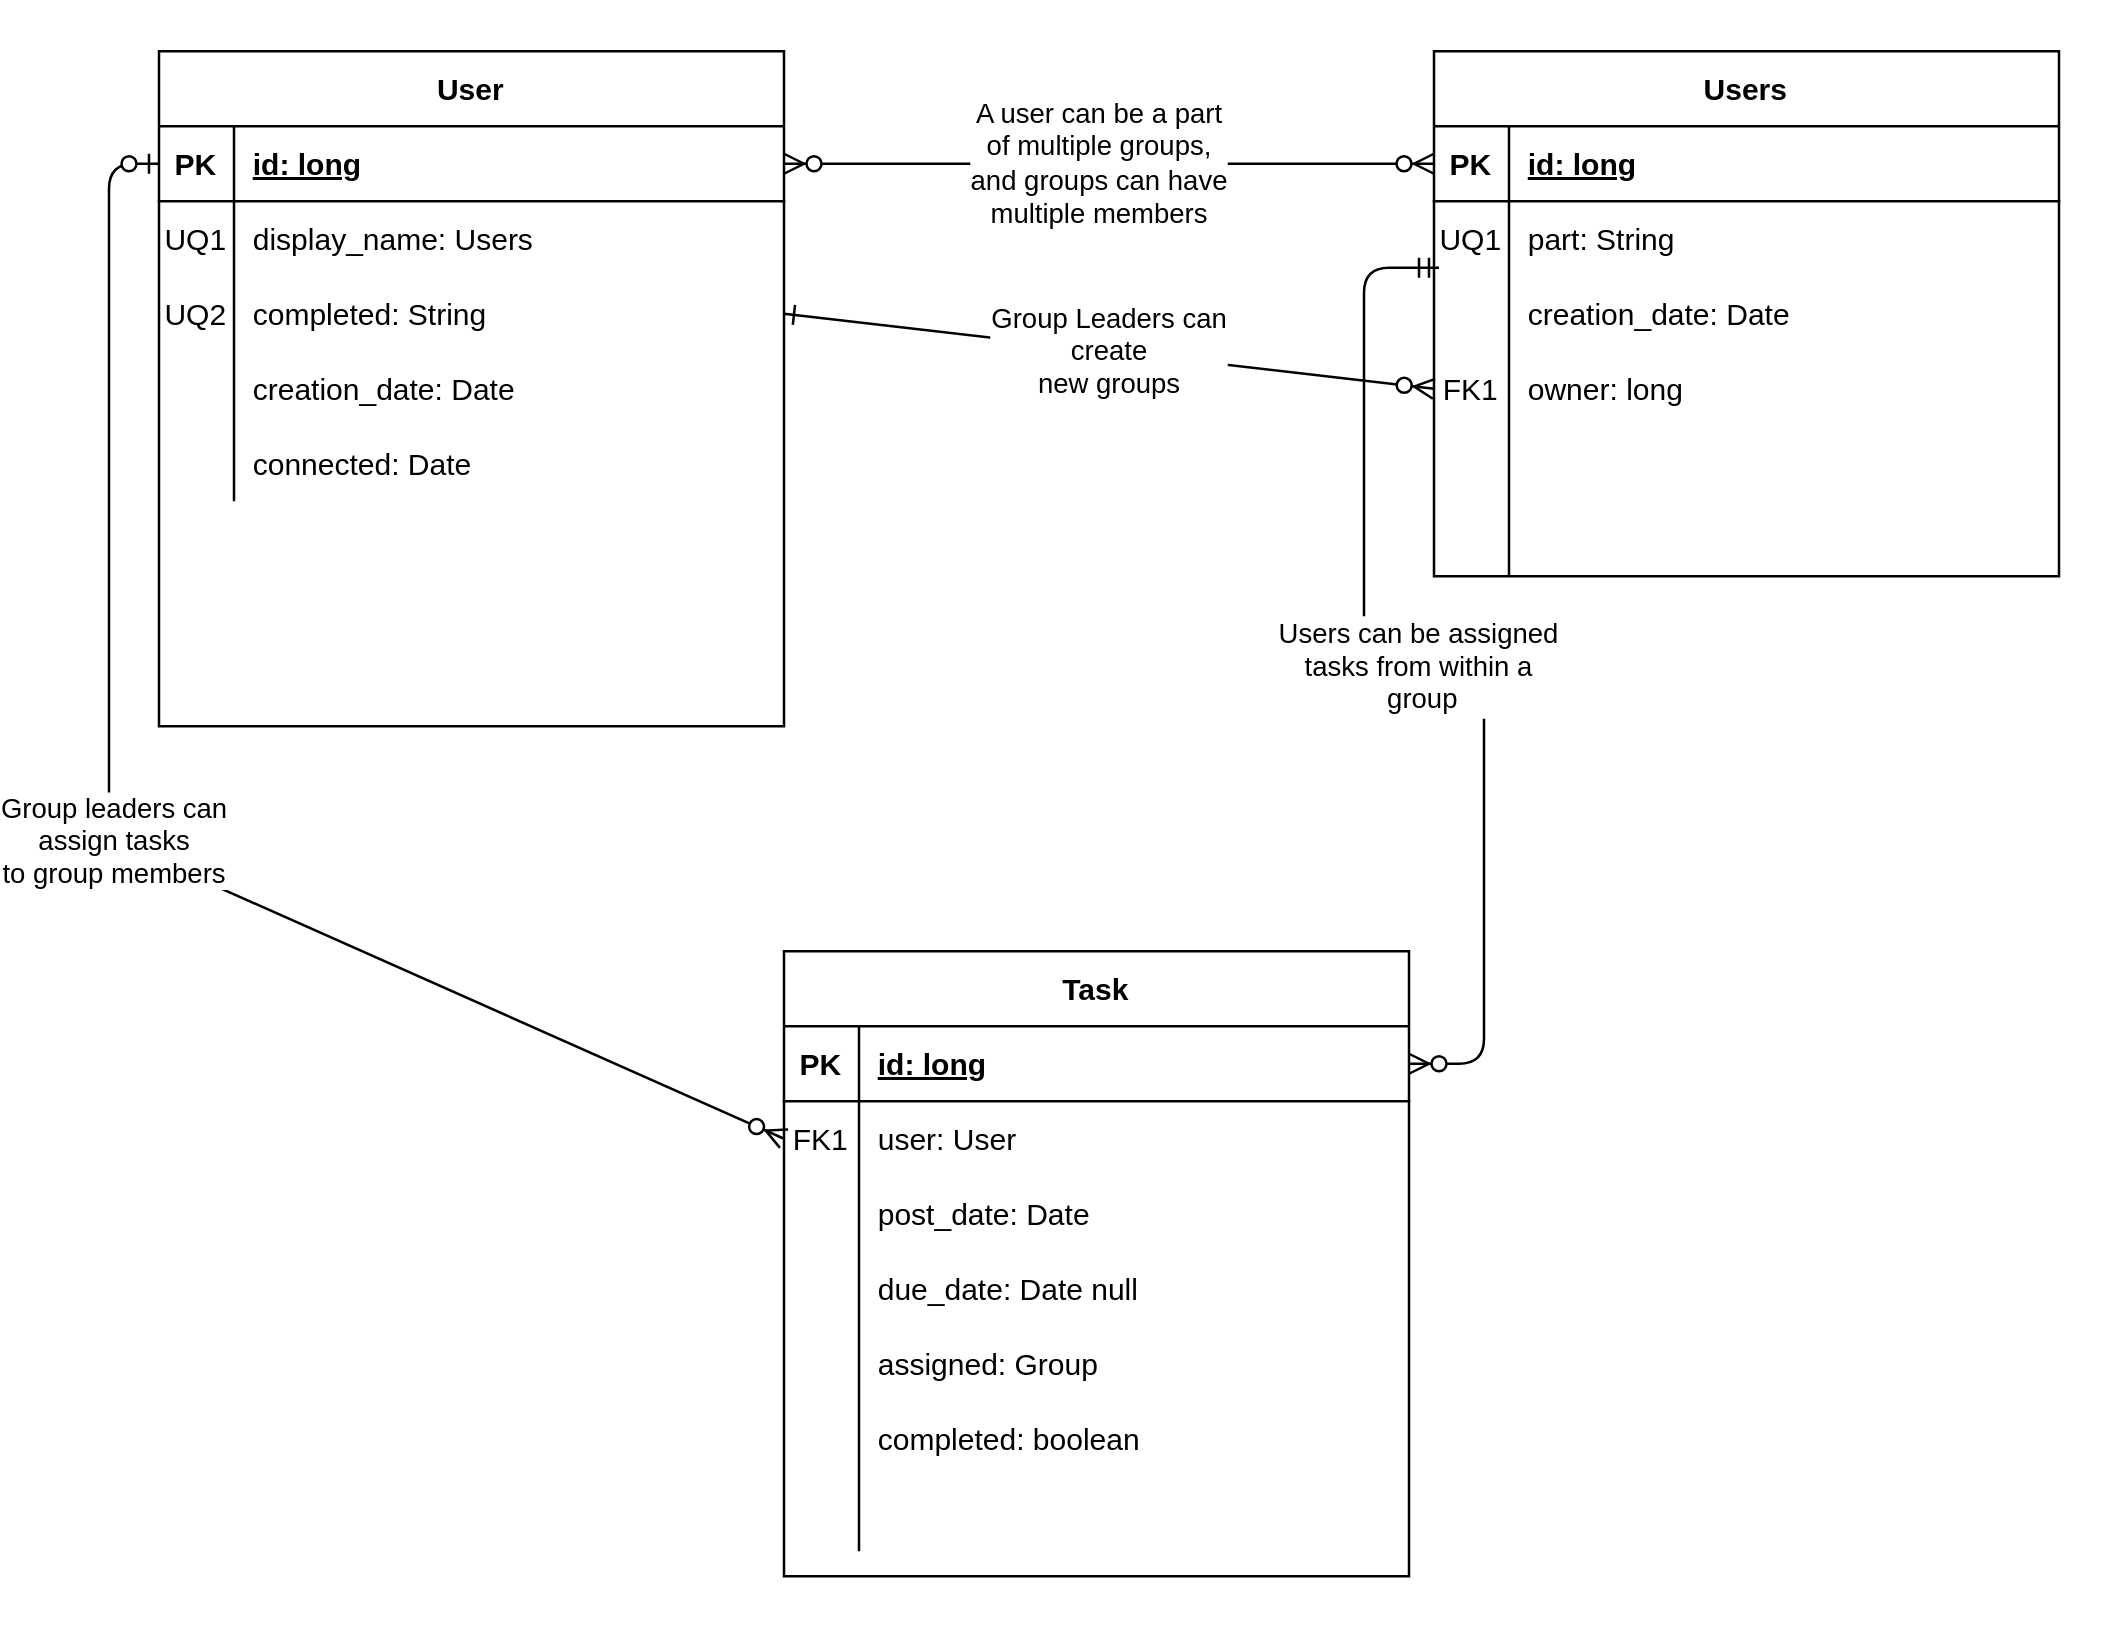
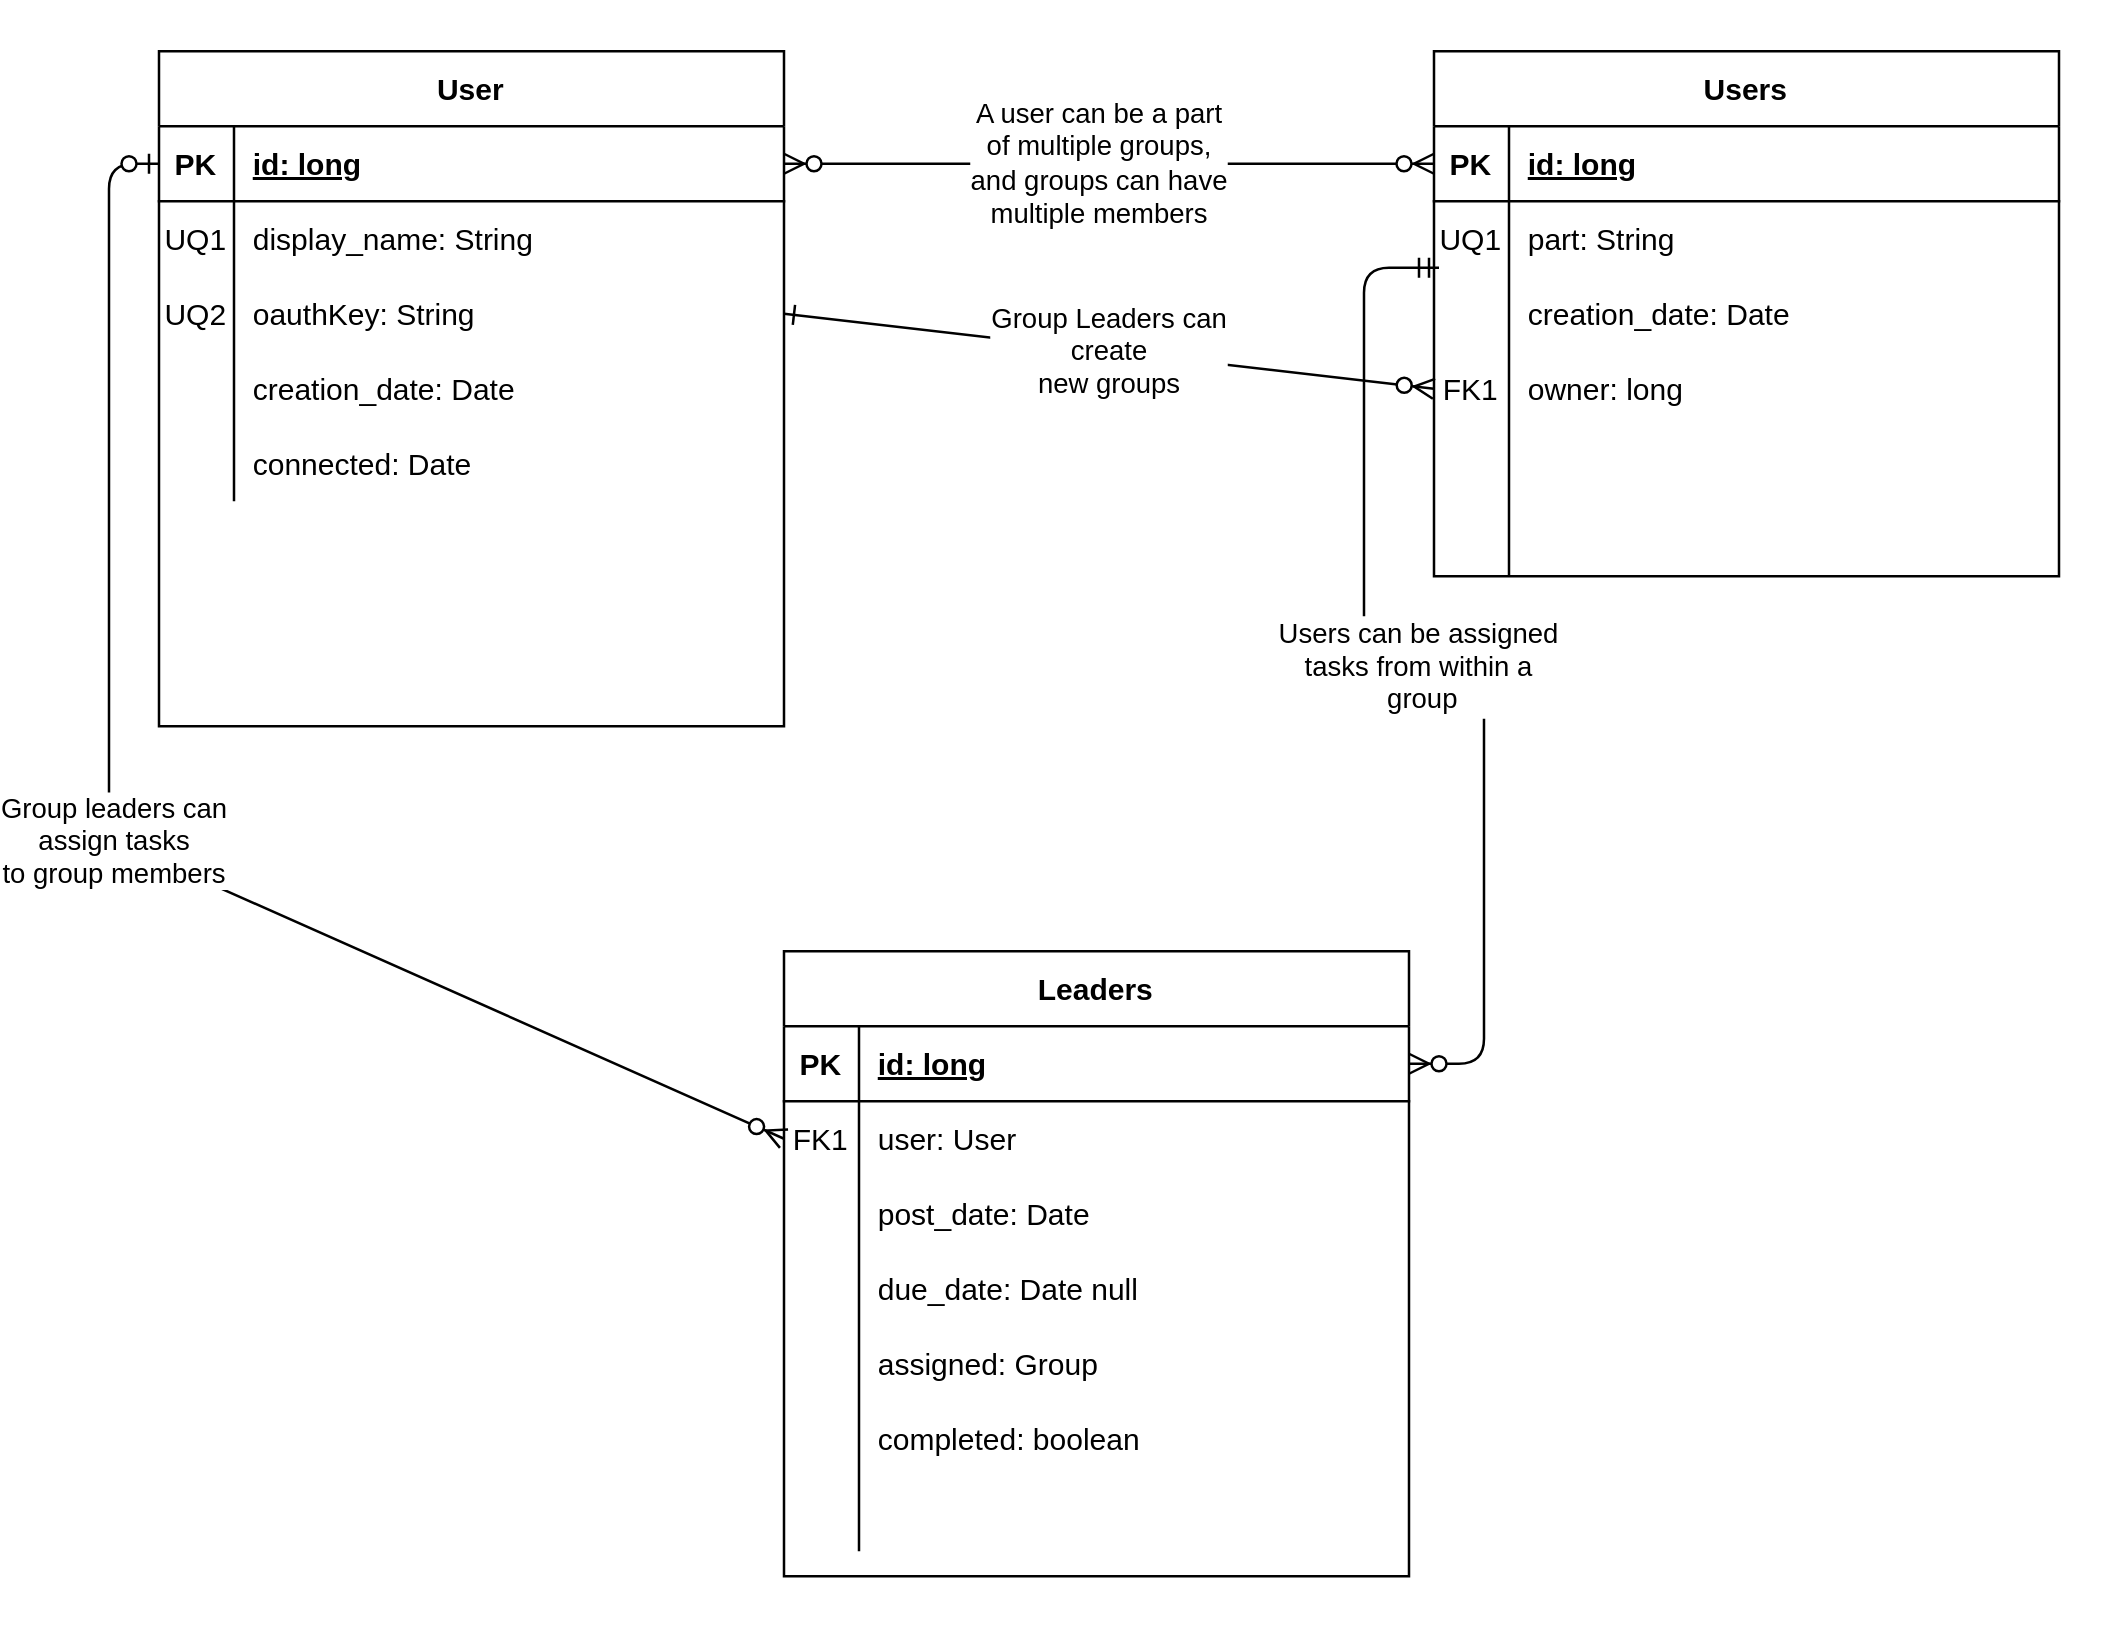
(397, 240) -> (401, 240)
(380, 315) -> (375, 315)
(1095, 990) -> (1095, 990)
